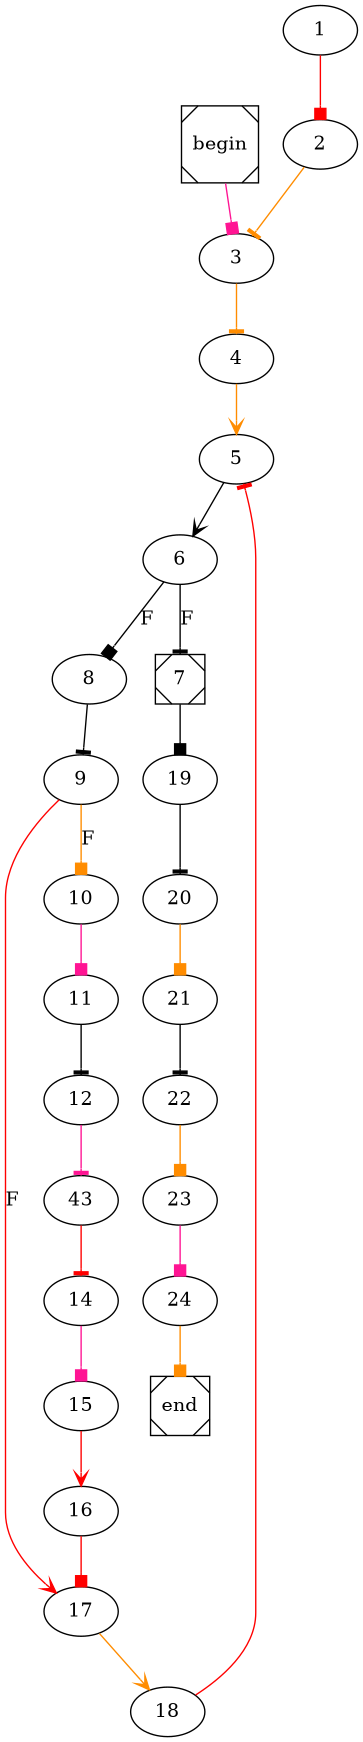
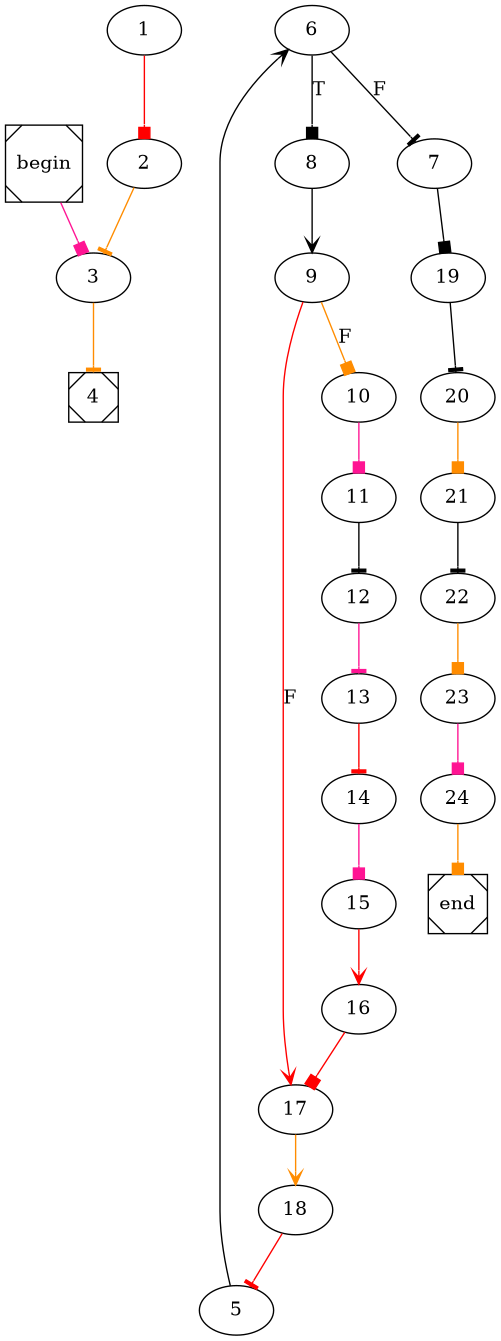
(236, 359) -> (94, 397)
(236, 402) -> none
(147, 619) -> (319, 90)
(180, 679) -> (434, 164)
(86, 726) -> (312, 214)
(81, 1200) -> (359, 698)
